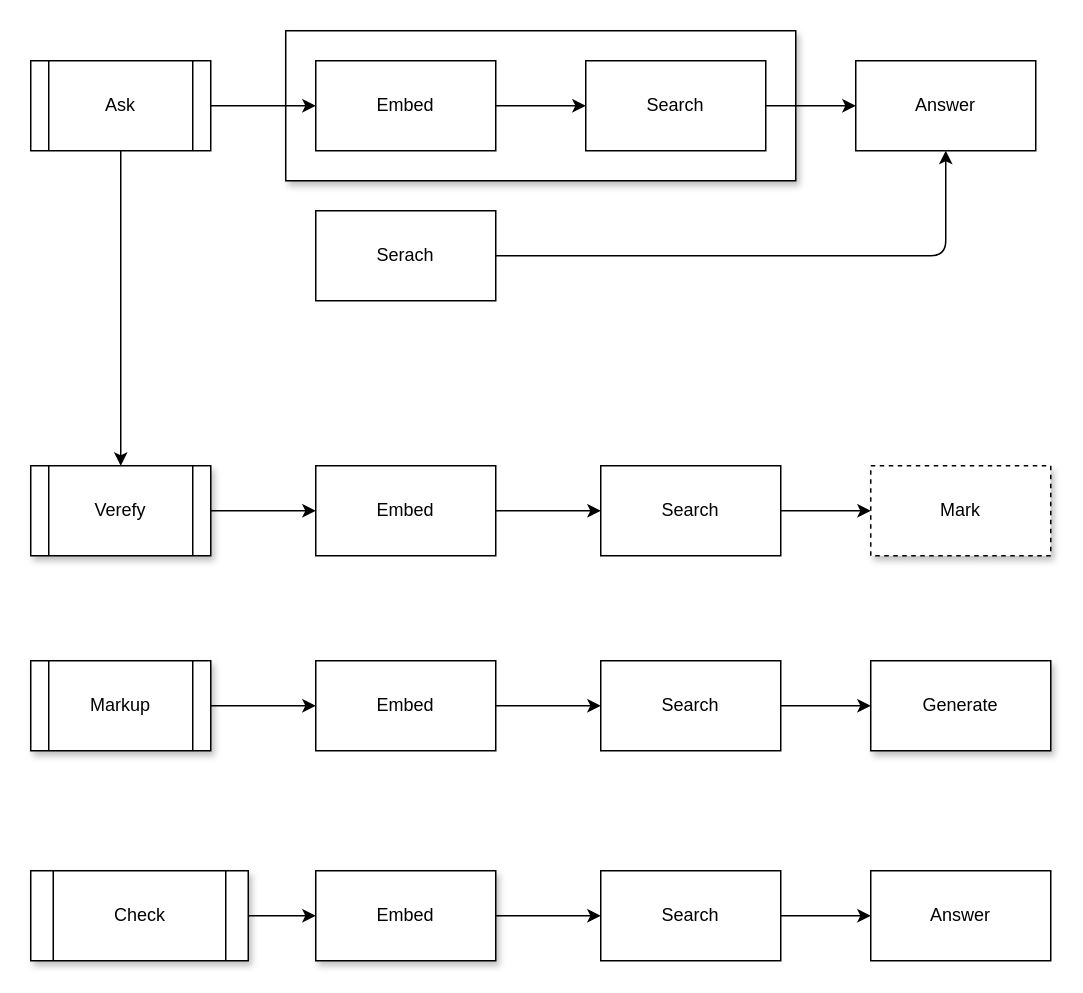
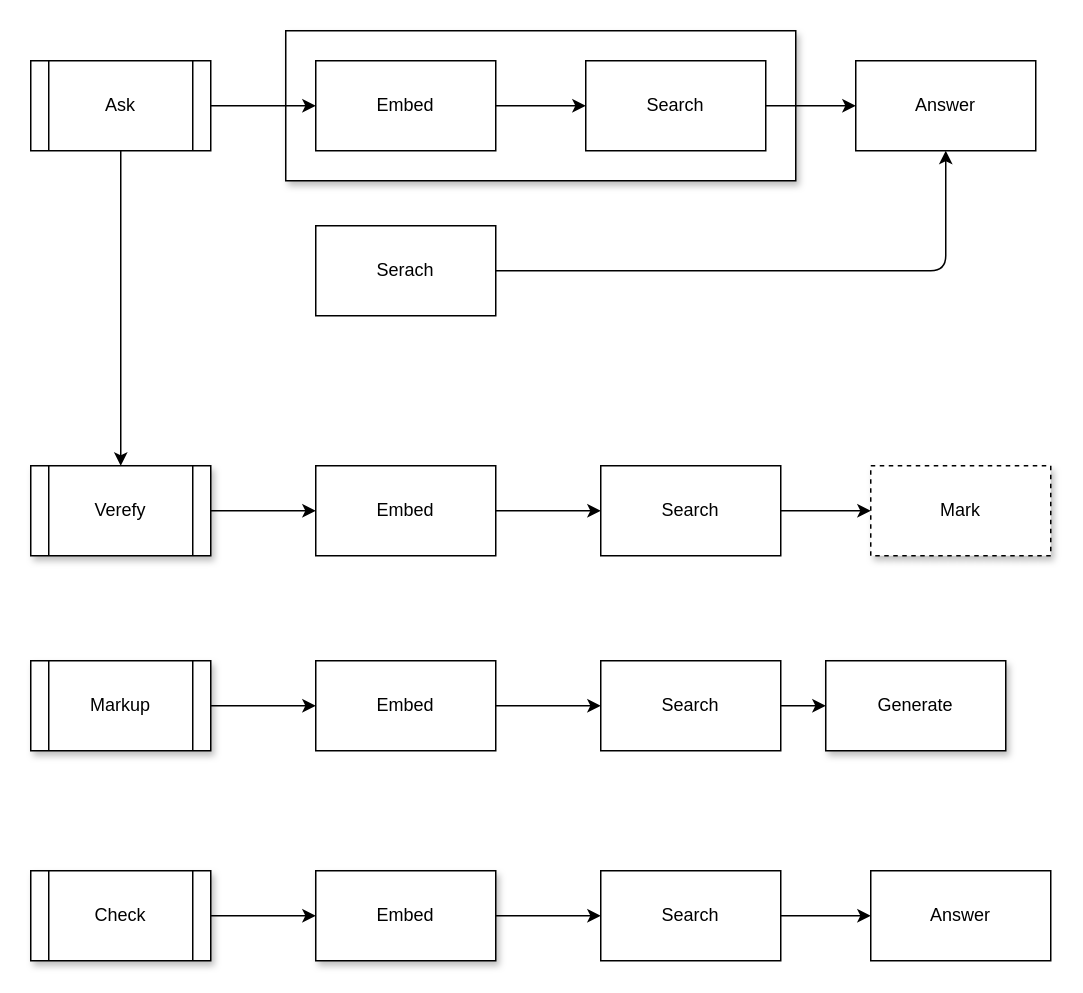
(406, 256) -> (406, 271)
(961, 706) -> (916, 706)
(140, 916) -> (121, 916)
